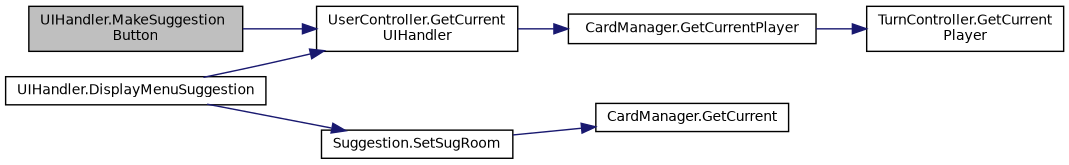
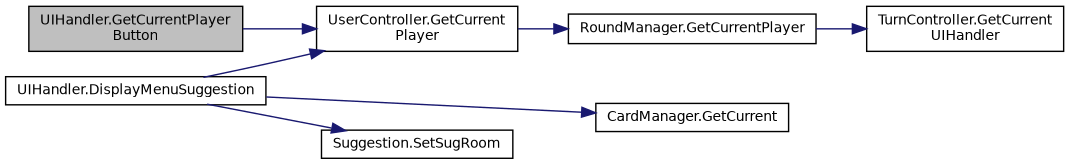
(136, 29) -> (136, 29)
(417, 29) -> (417, 29)
(692, 29) -> (692, 29)
(965, 29) -> (965, 29)
(547, 132) -> (424, 105)
